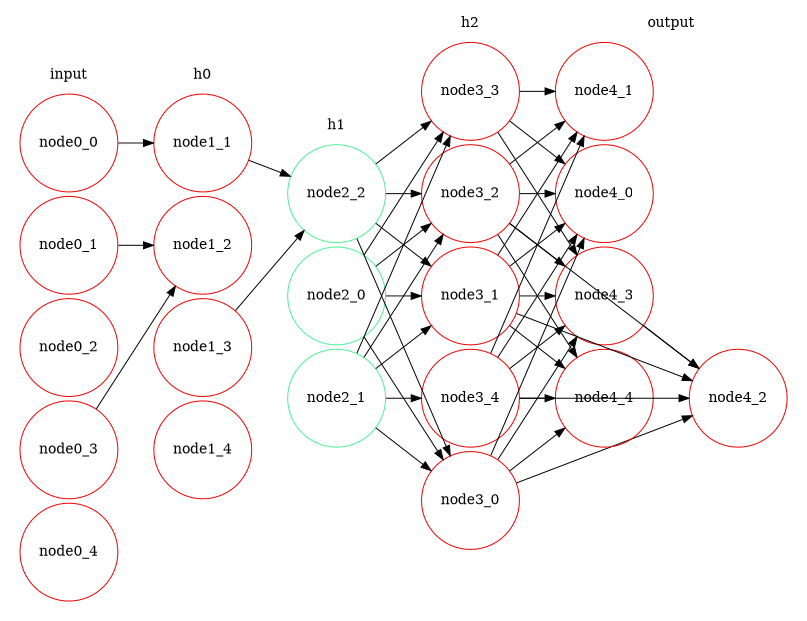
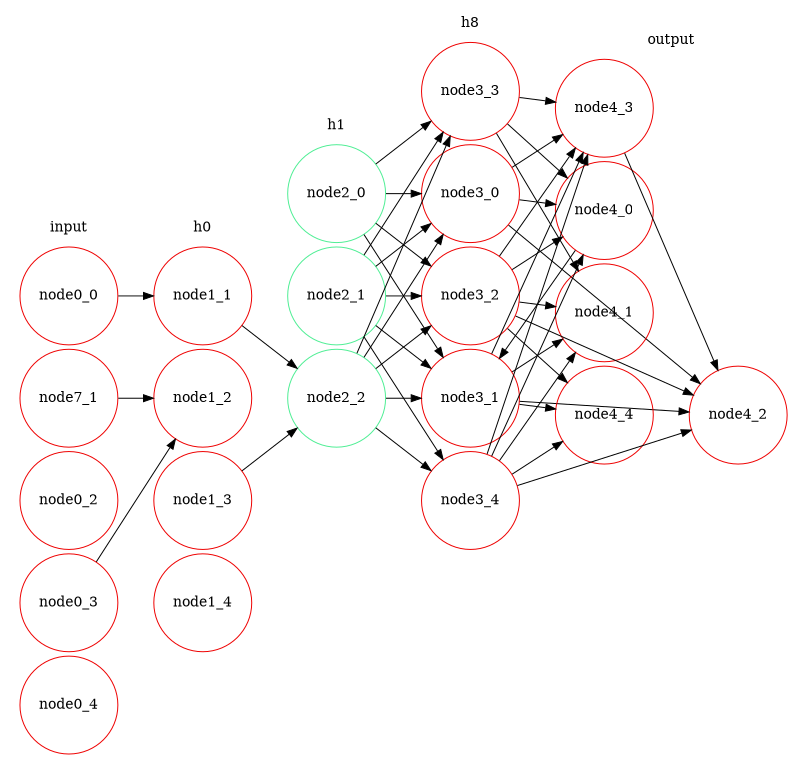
(470, 23) -> (470, 23)
(69, 245) -> (69, 398)
(521, 257) -> (554, 280)
none -> (401, 447)
(534, 452) -> none
